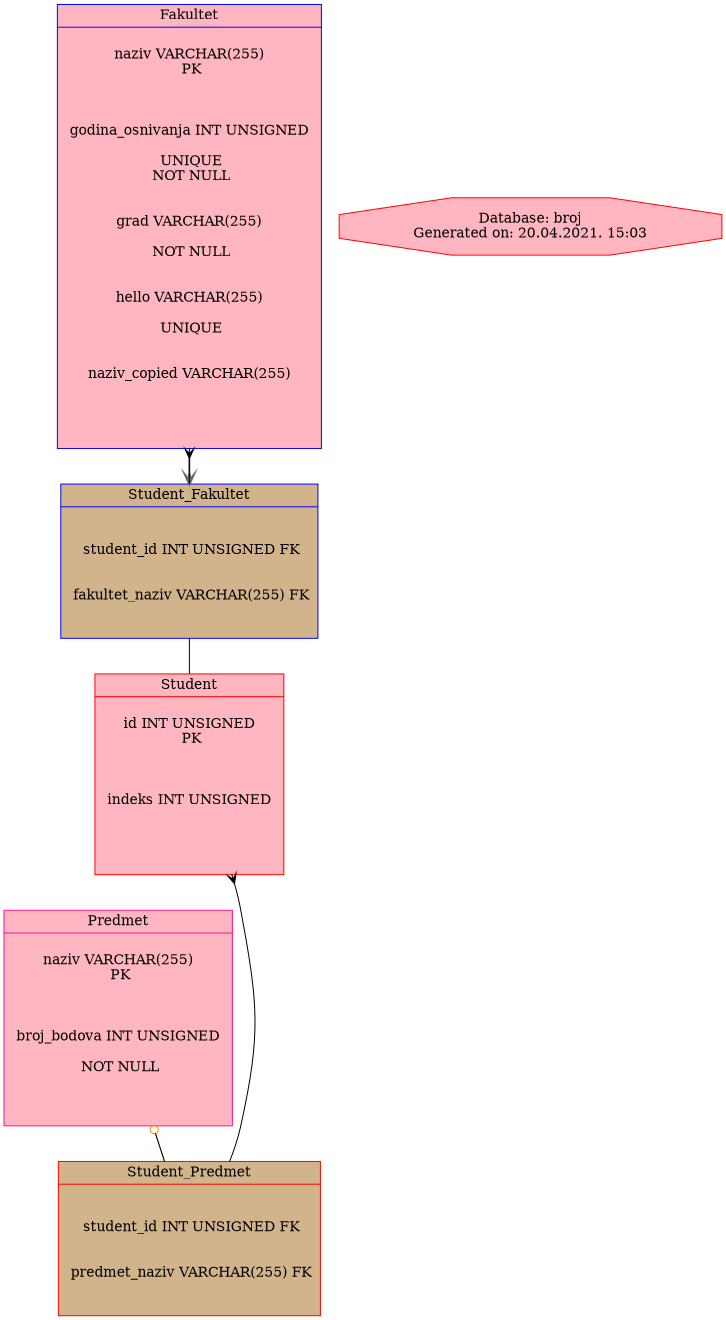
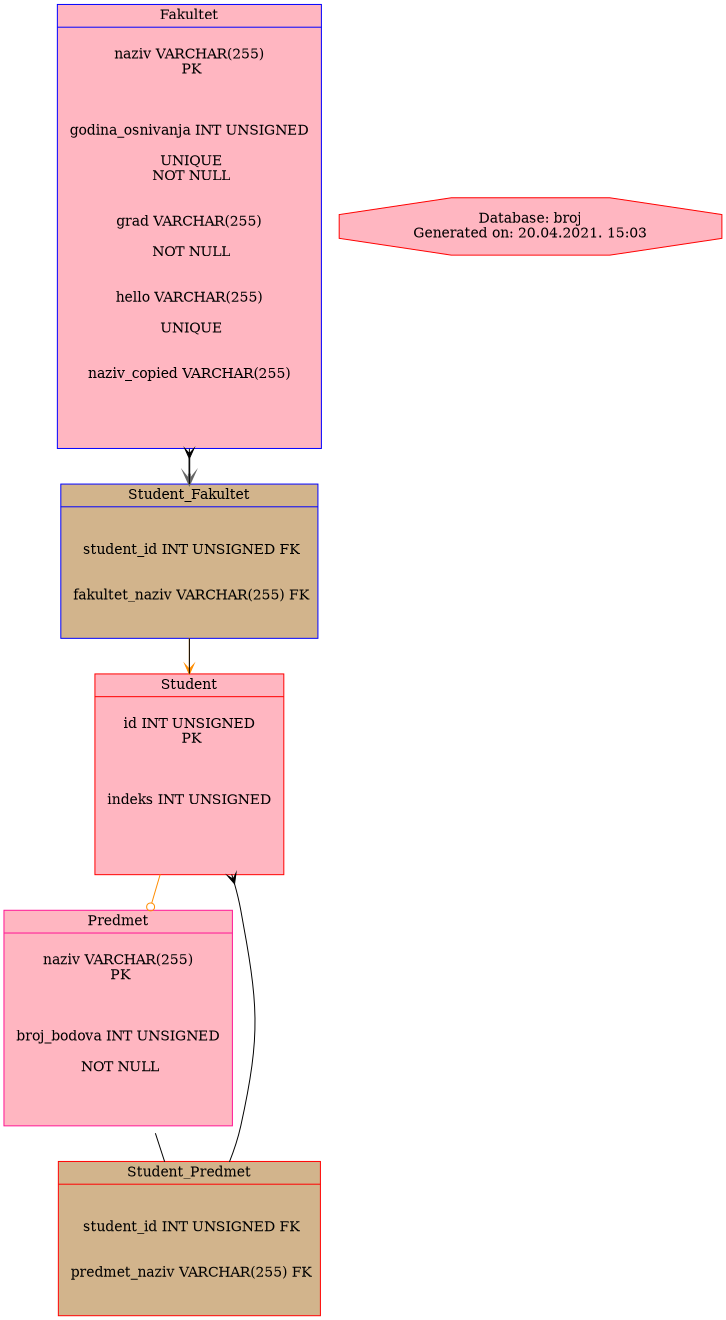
none -> (189, 651)
(160, 1147) -> (156, 889)
